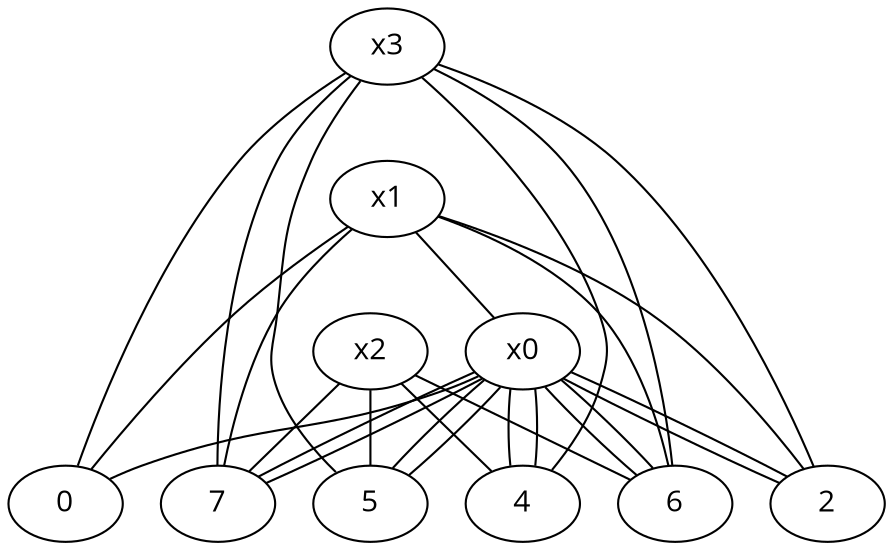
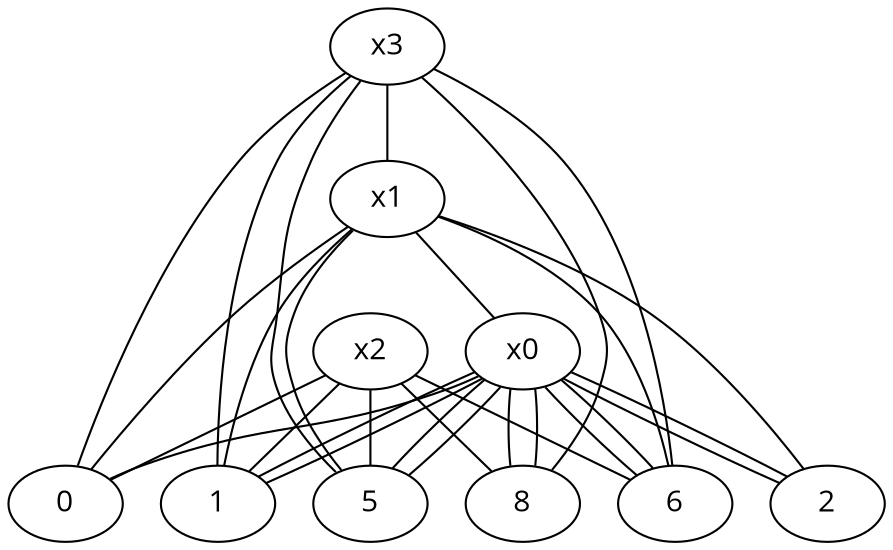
(671, 221) -> (387, 123)
none -> (286, 347)
none -> (250, 412)
(218, 504) -> (218, 504)
(523, 504) -> (523, 504)
